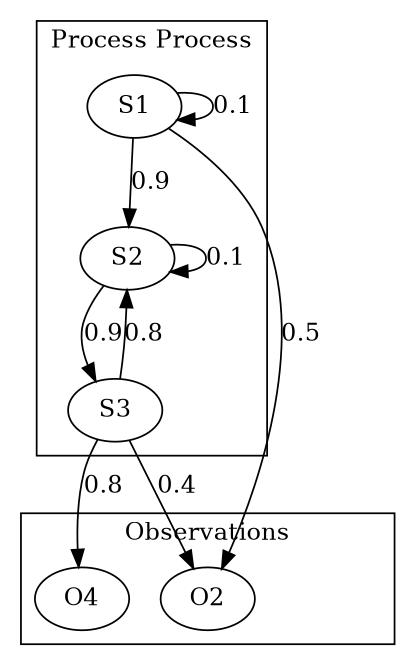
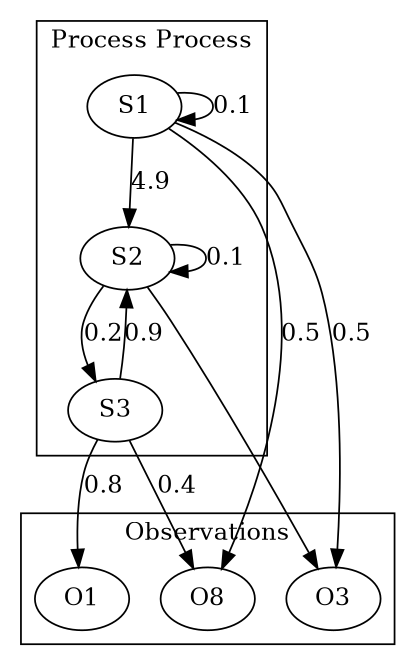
(151, 182) -> (151, 182)
(104, 334) -> (104, 334)
(144, 334) -> (144, 334)
(82, 599) -> (82, 599)
(208, 599) -> (208, 599)
none -> (333, 599)
